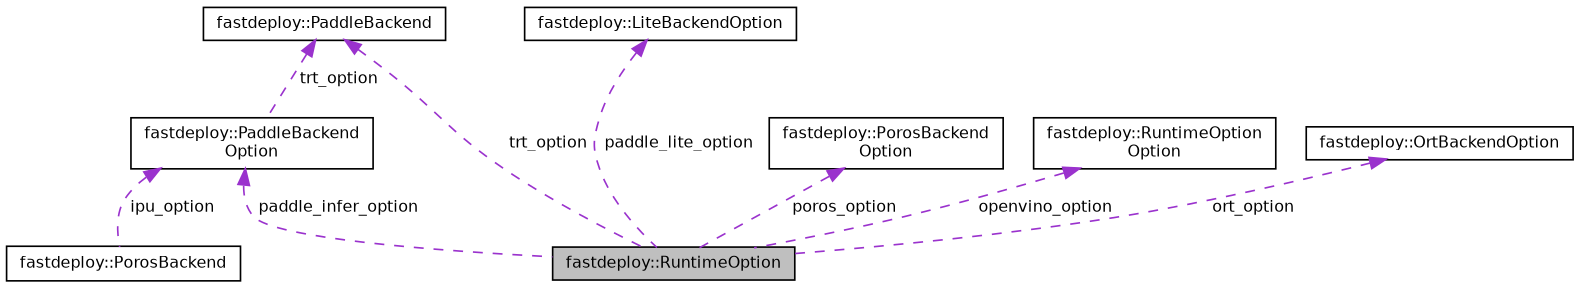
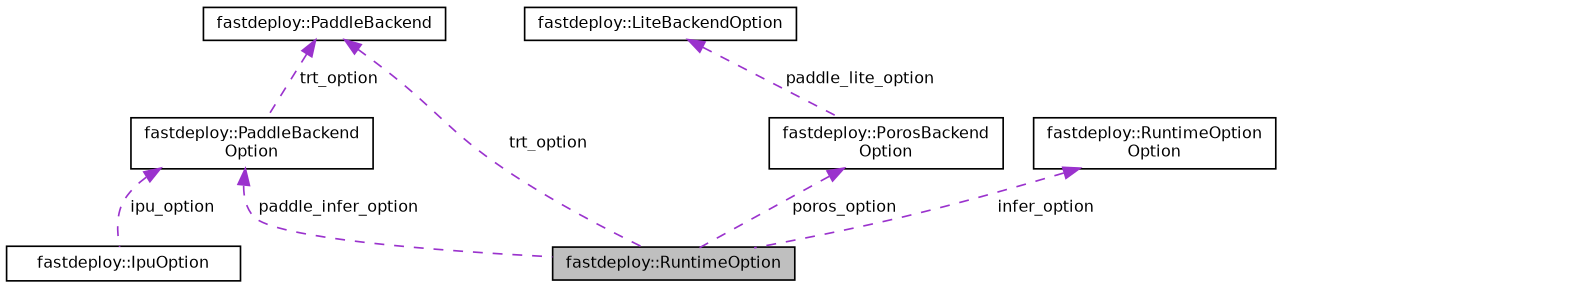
(1440, 143) -> none
(595, 155) -> (772, 83)
(1044, 208) -> (1044, 208)
(124, 264) -> (124, 264)
